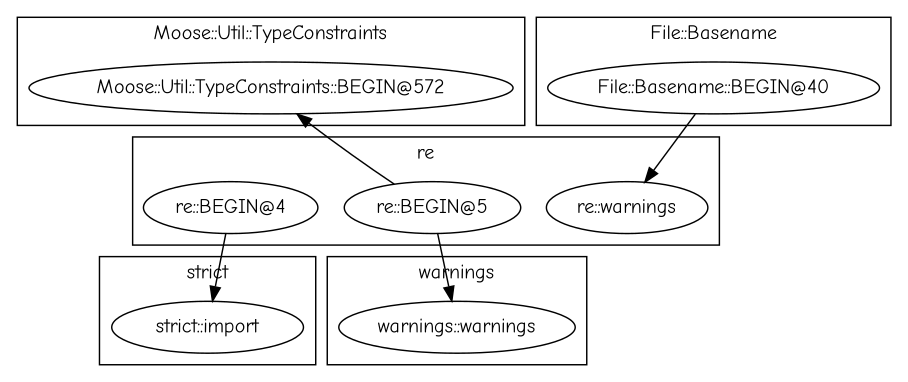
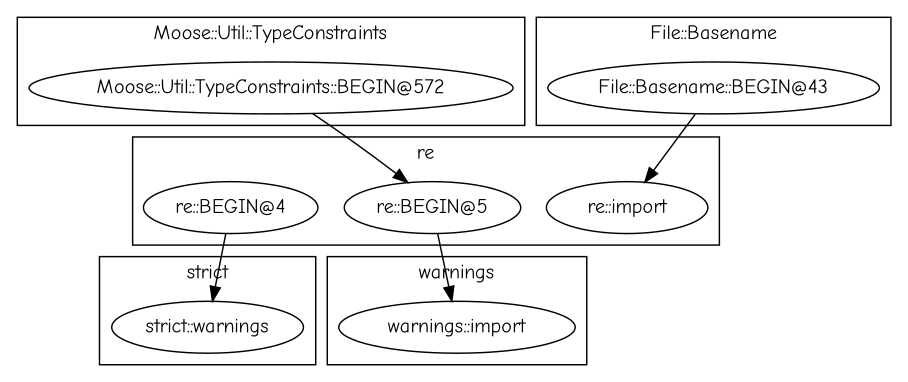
(714, 88) -> (714, 88)
(351, 154) -> (359, 146)
(627, 208) -> (627, 208)
(208, 327) -> (208, 327)
(457, 327) -> (457, 327)
